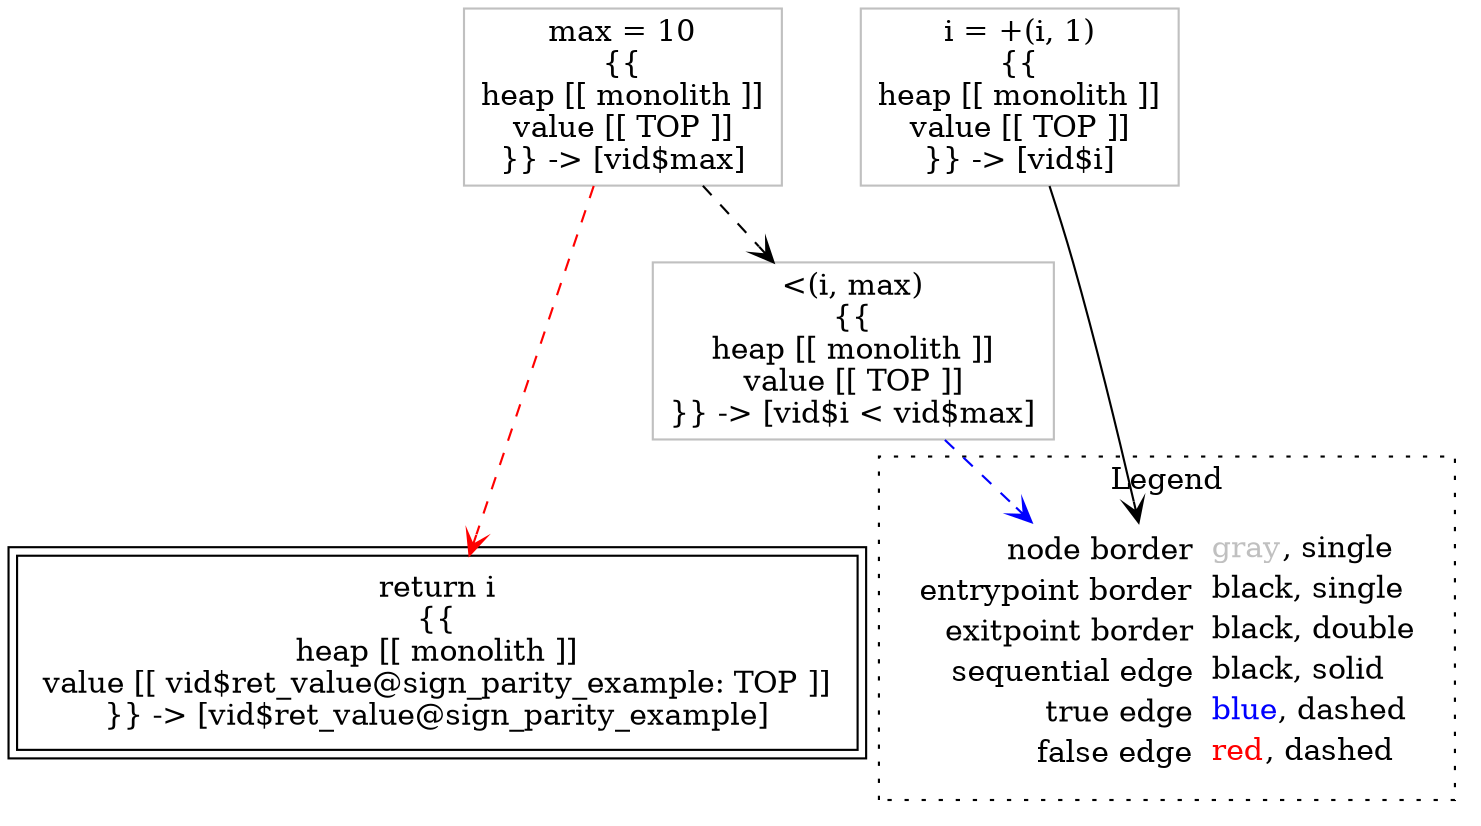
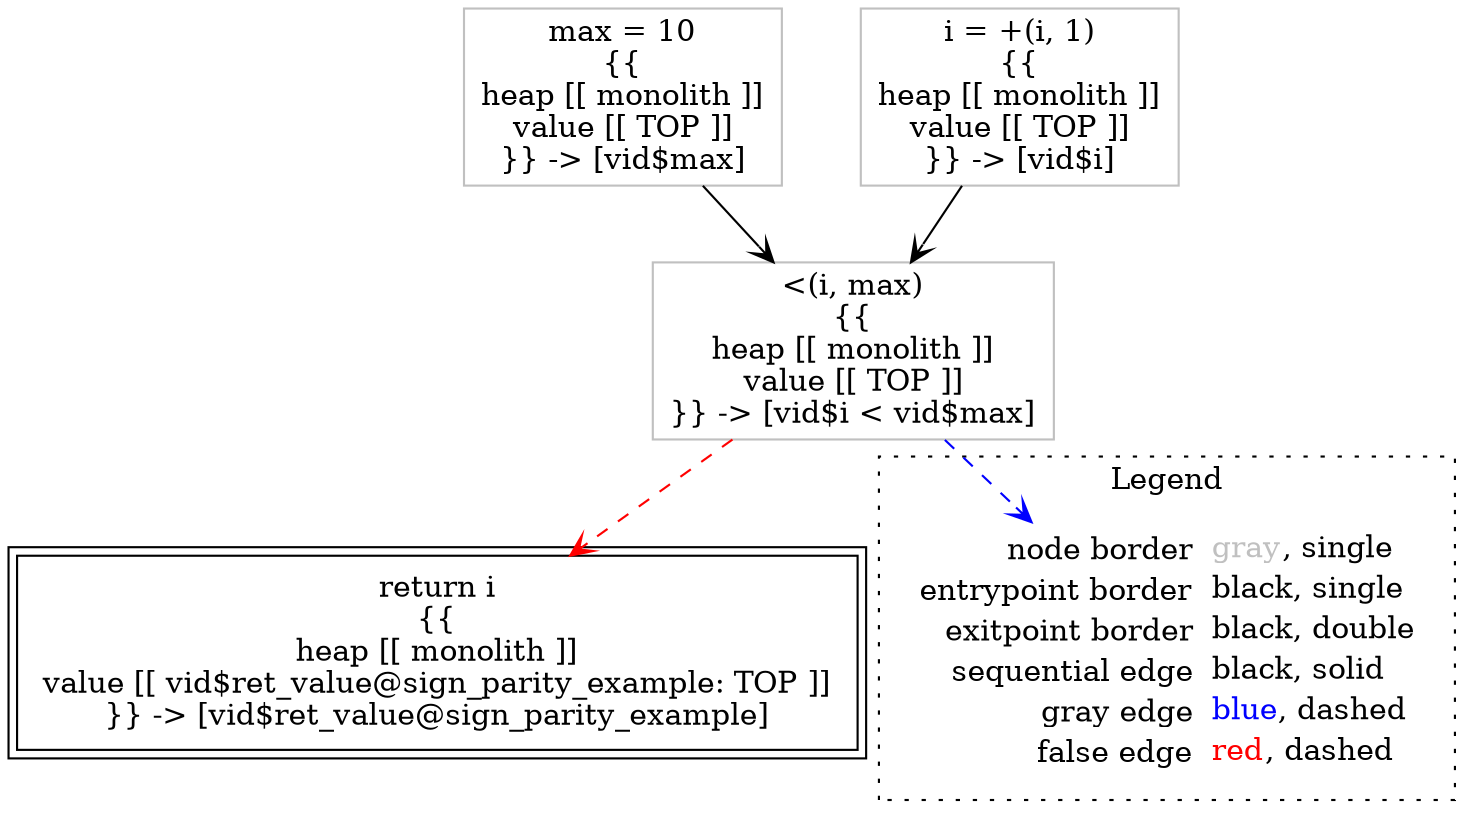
(731, 216) -> (731, 216)
(1095, 343) -> (943, 215)
(535, 360) -> (660, 491)
(1124, 713) -> (1122, 713)
